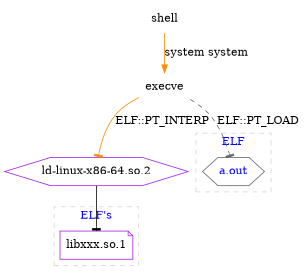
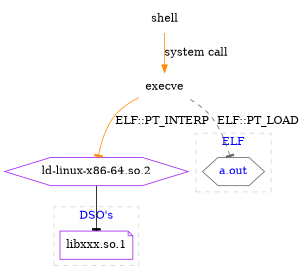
(206, 53) -> (196, 53)
(96, 216) -> (96, 216)
